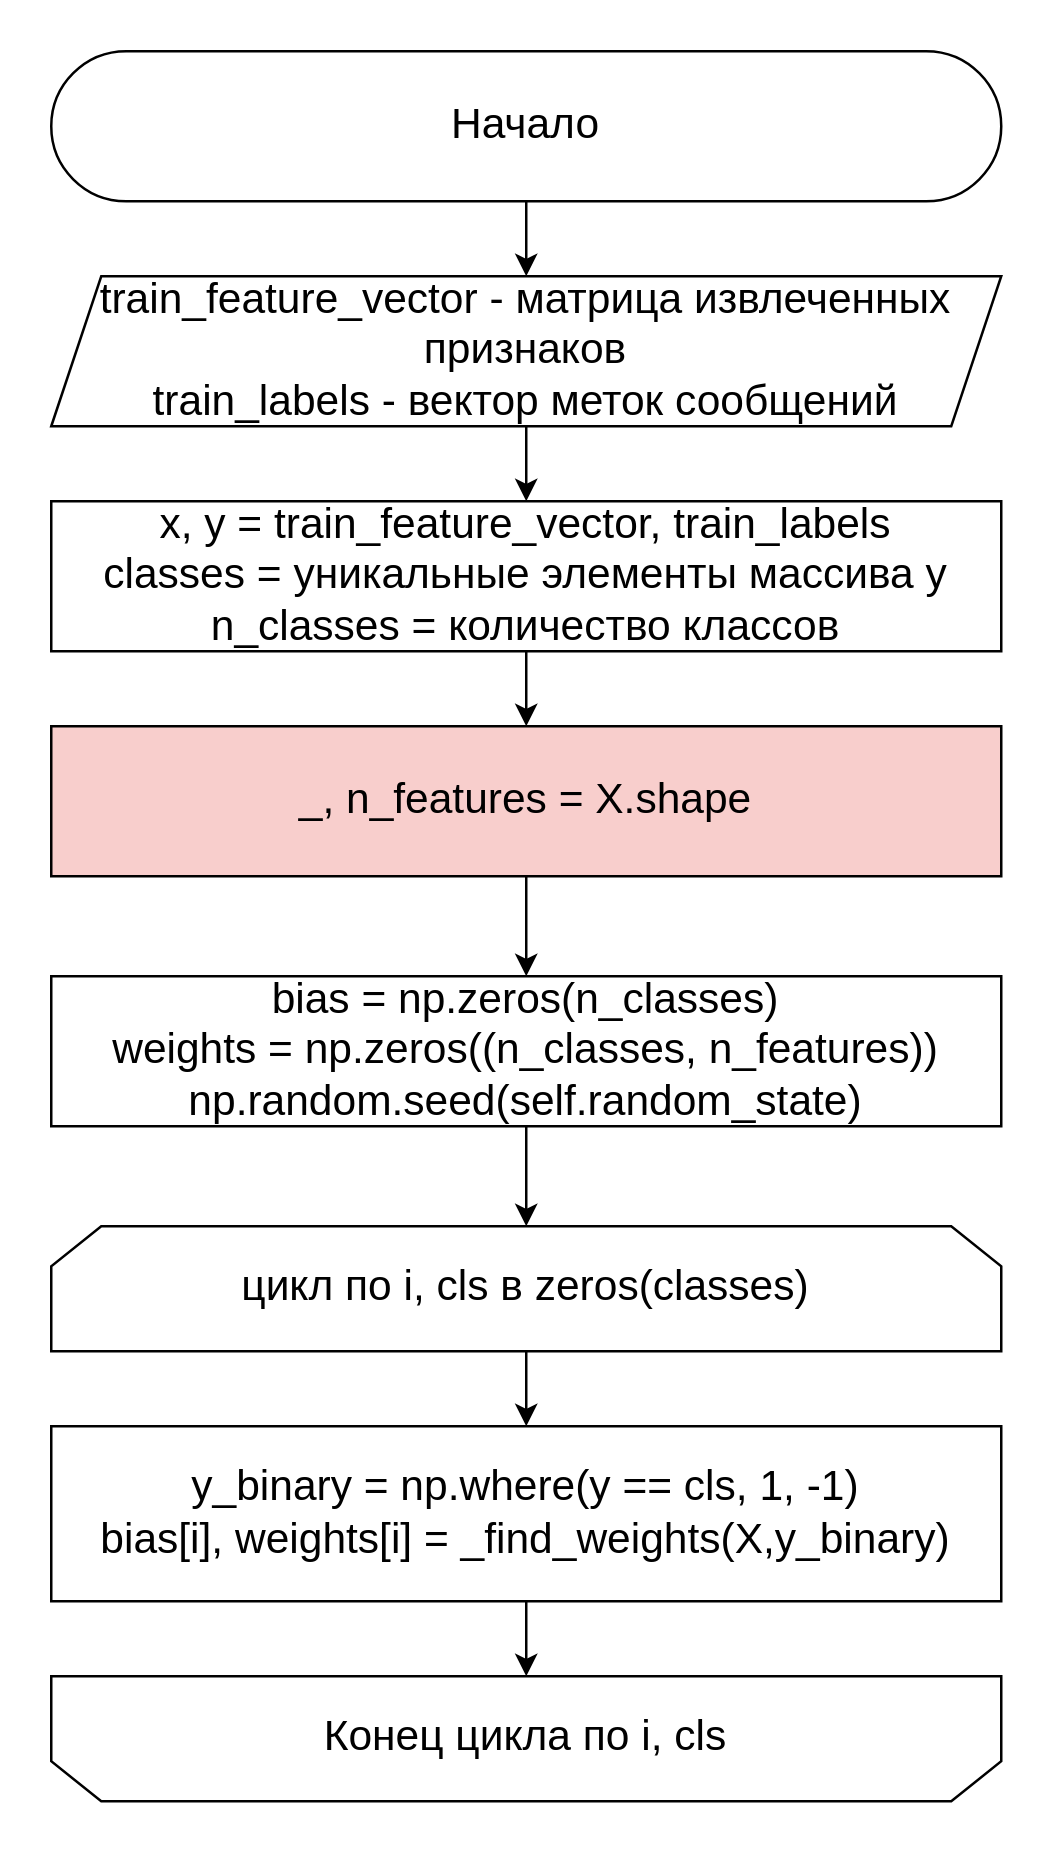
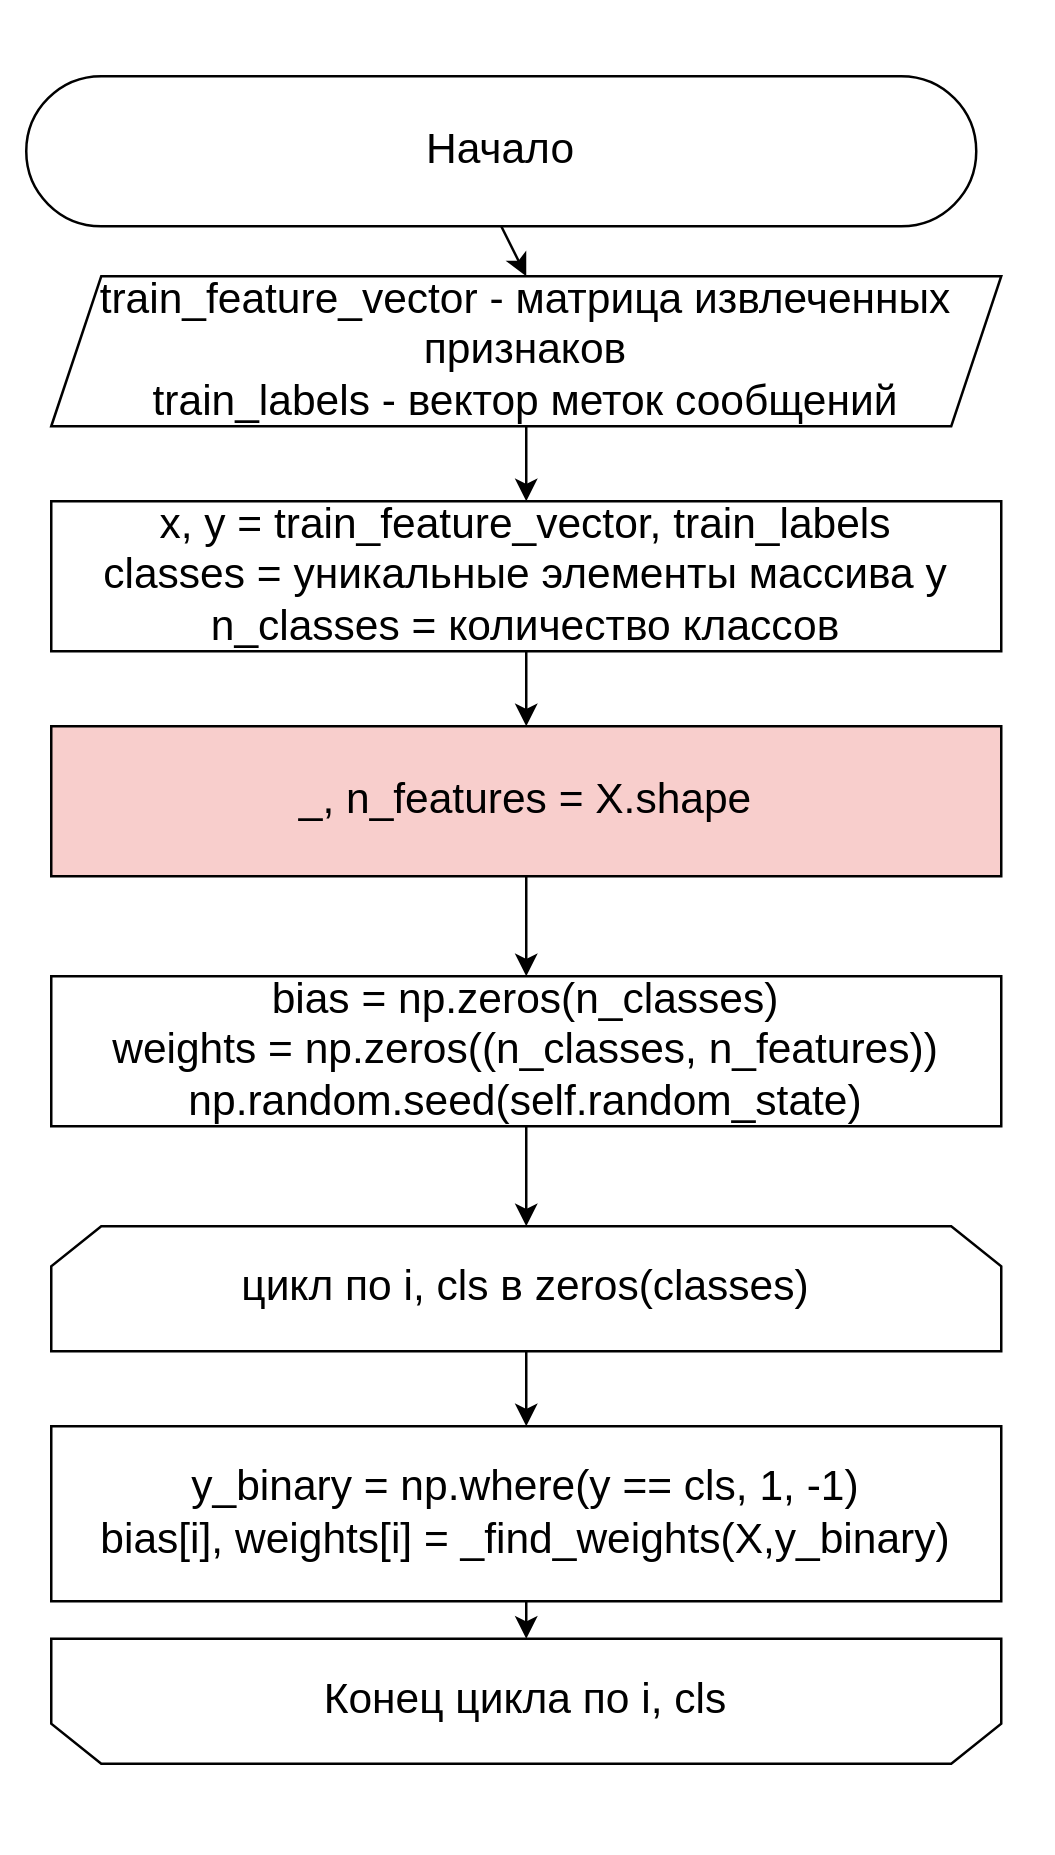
(526, 126) -> (501, 151)
(526, 1739) -> (526, 1701)
